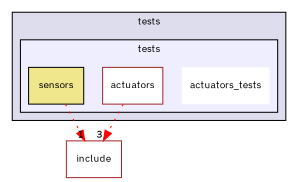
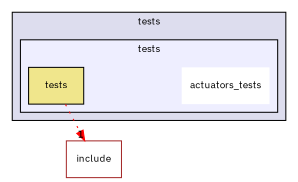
(56, 86) -> (56, 86)
(133, 86) -> none
